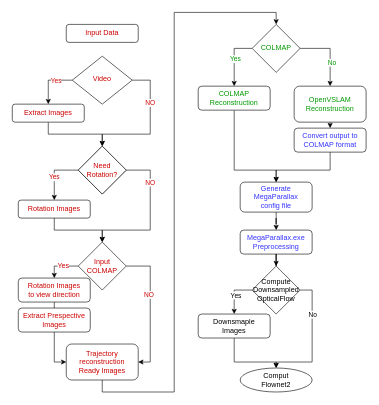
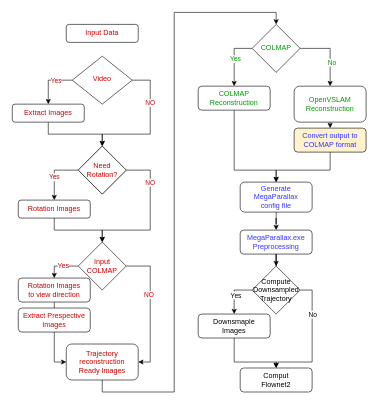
(330, 140) -> (330, 140)
(276, 290) -> (276, 290)
(276, 380) -> (276, 380)
